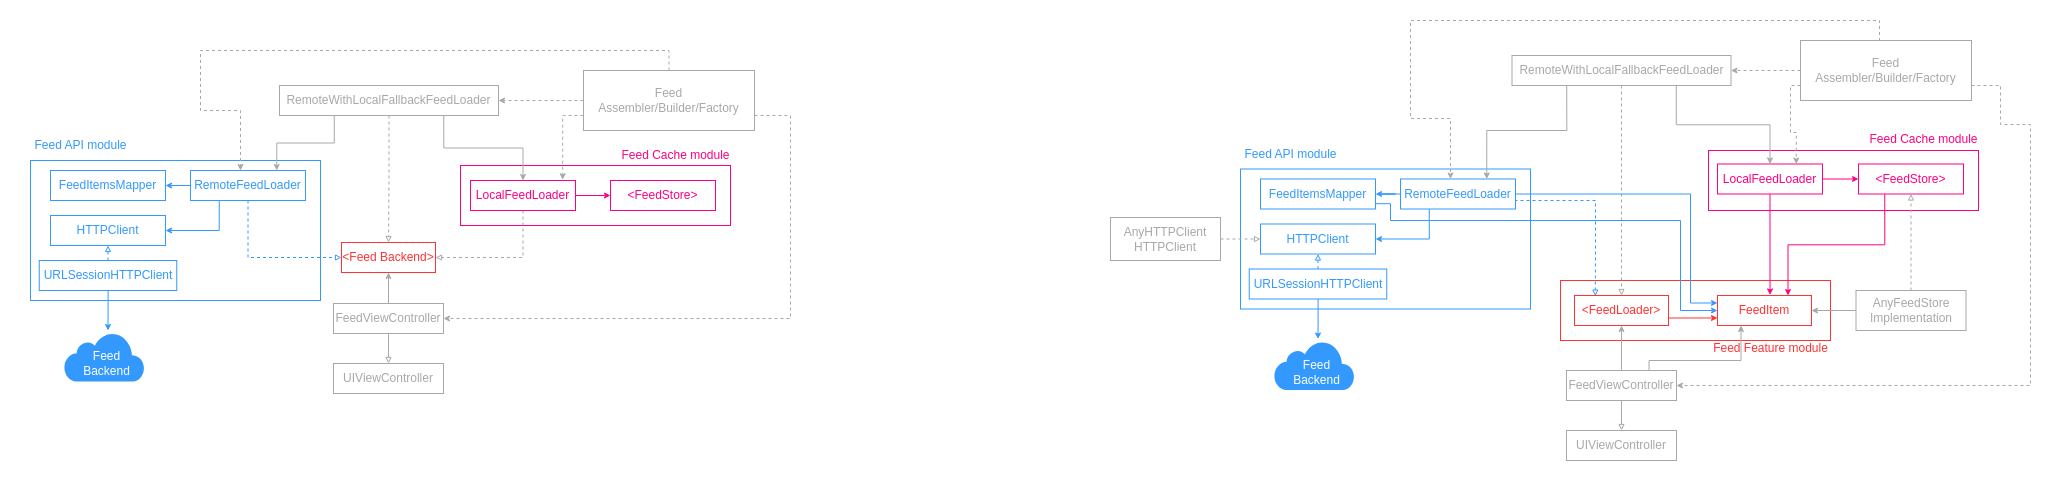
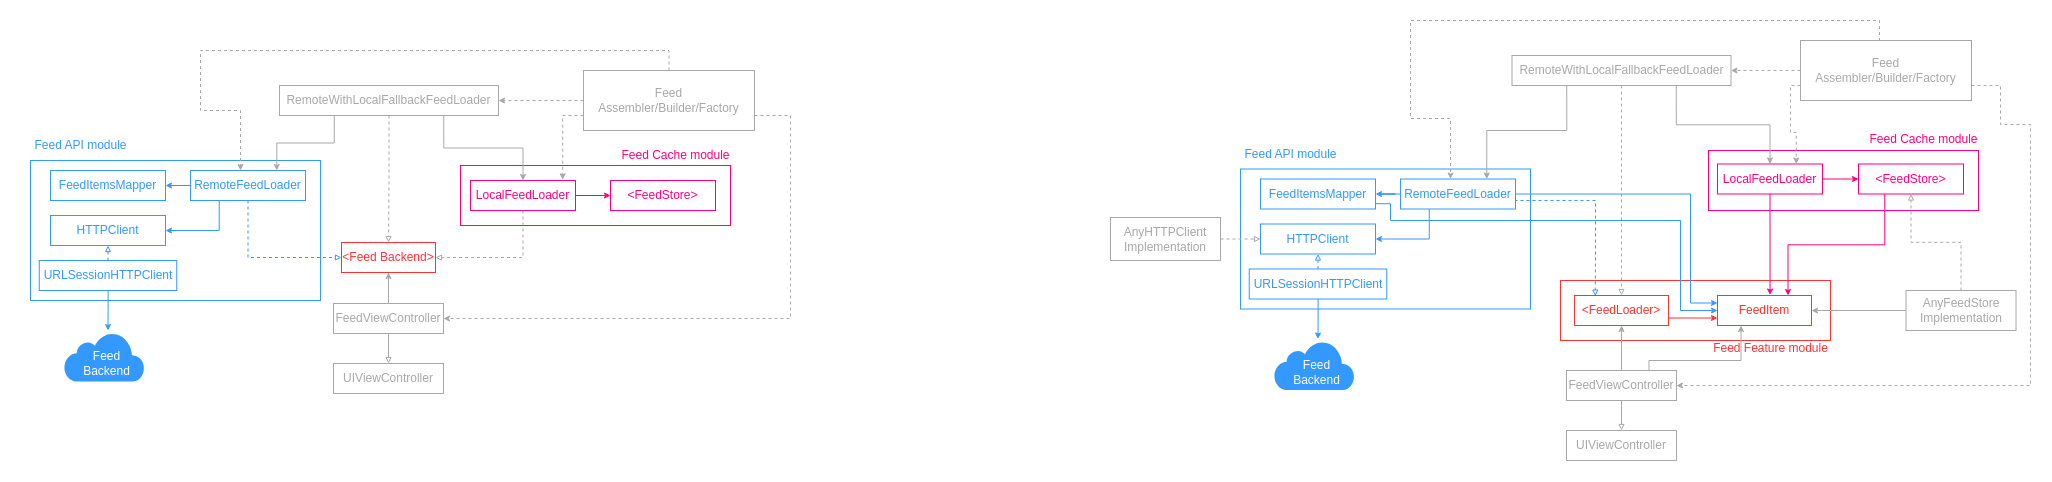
(1166, 240) -> (1166, 240)
(1911, 311) -> (1961, 311)
